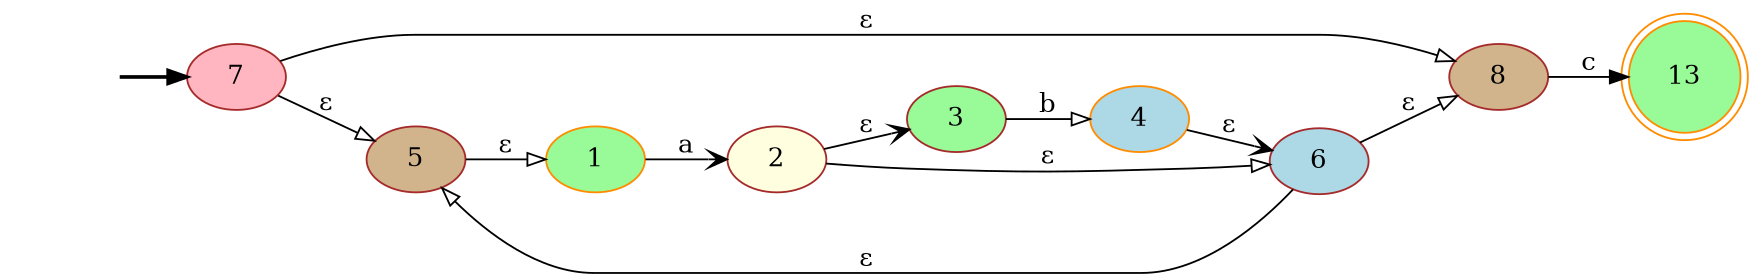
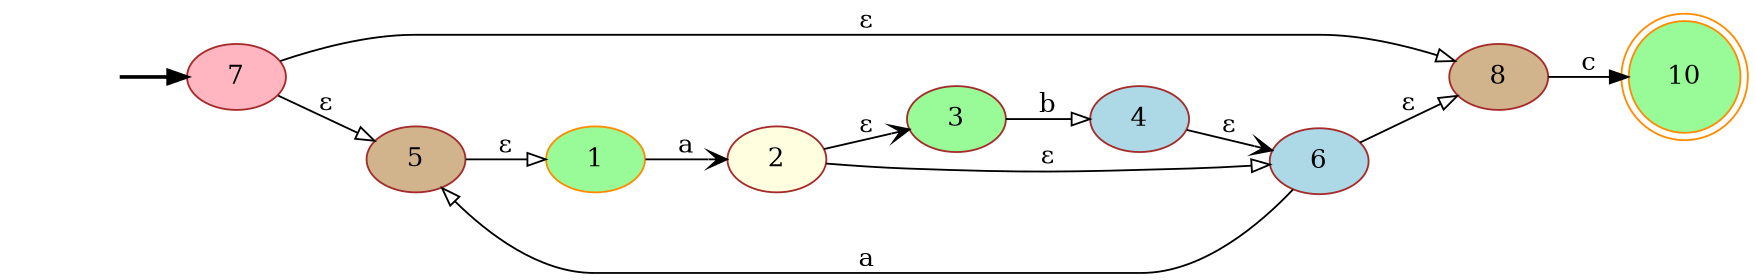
(1685, 77) -> (1685, 77)
(1140, 119) -> (1140, 119)
(867, 259) -> (867, 259)
